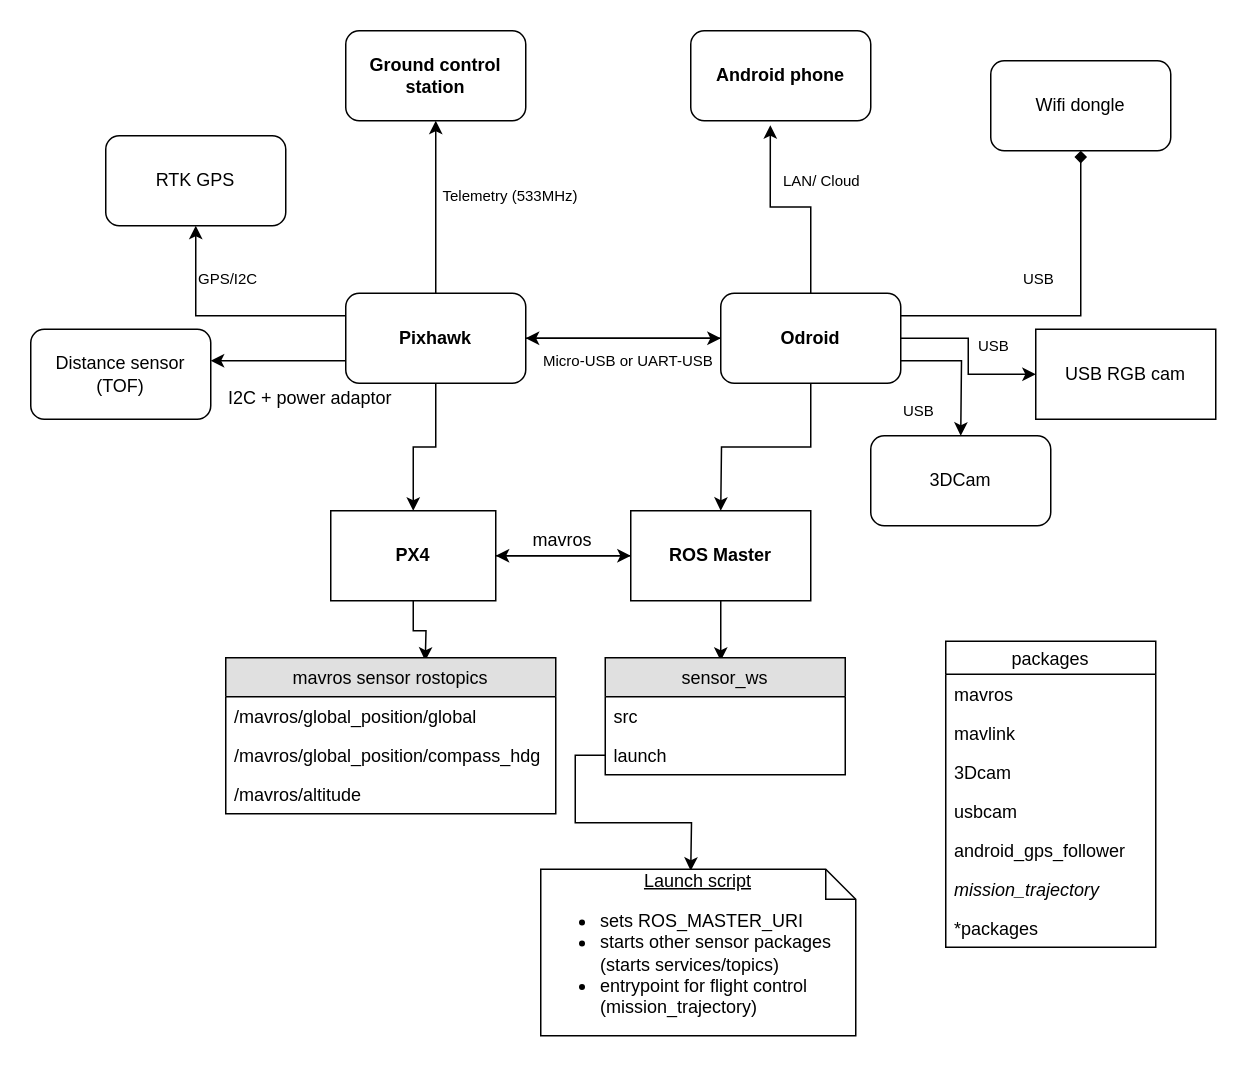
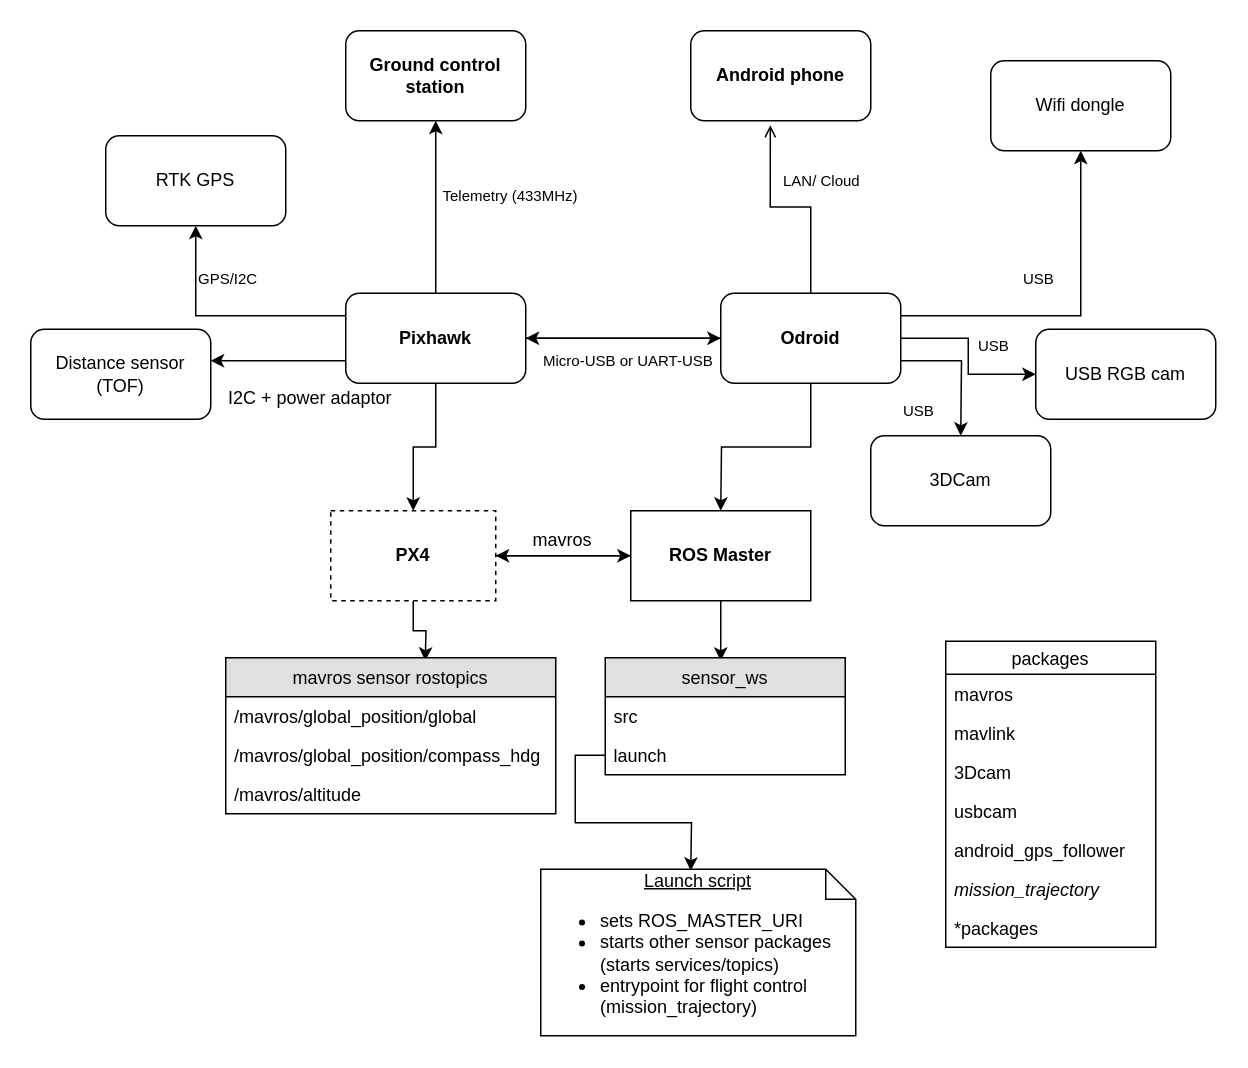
(770, 137) -> (770, 134)
(1081, 163) -> (1081, 162)
(529, 196) -> (529, 196)
(1126, 374) -> (1126, 374)
(413, 556) -> (413, 556)
